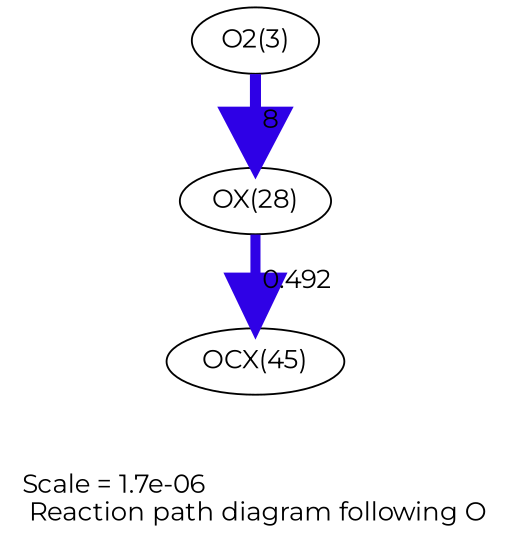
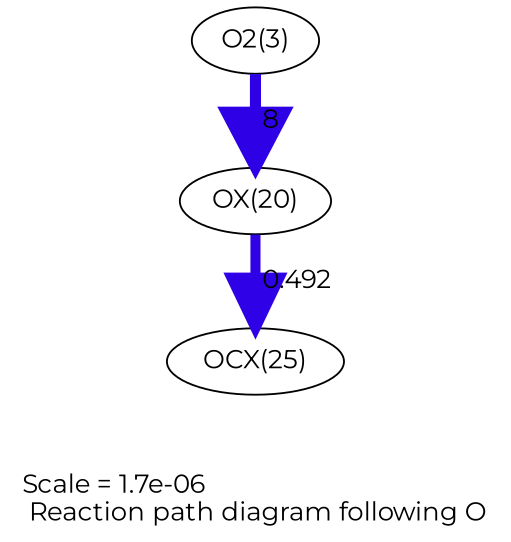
(255, 201) -> (255, 201)
(255, 362) -> (255, 362)
